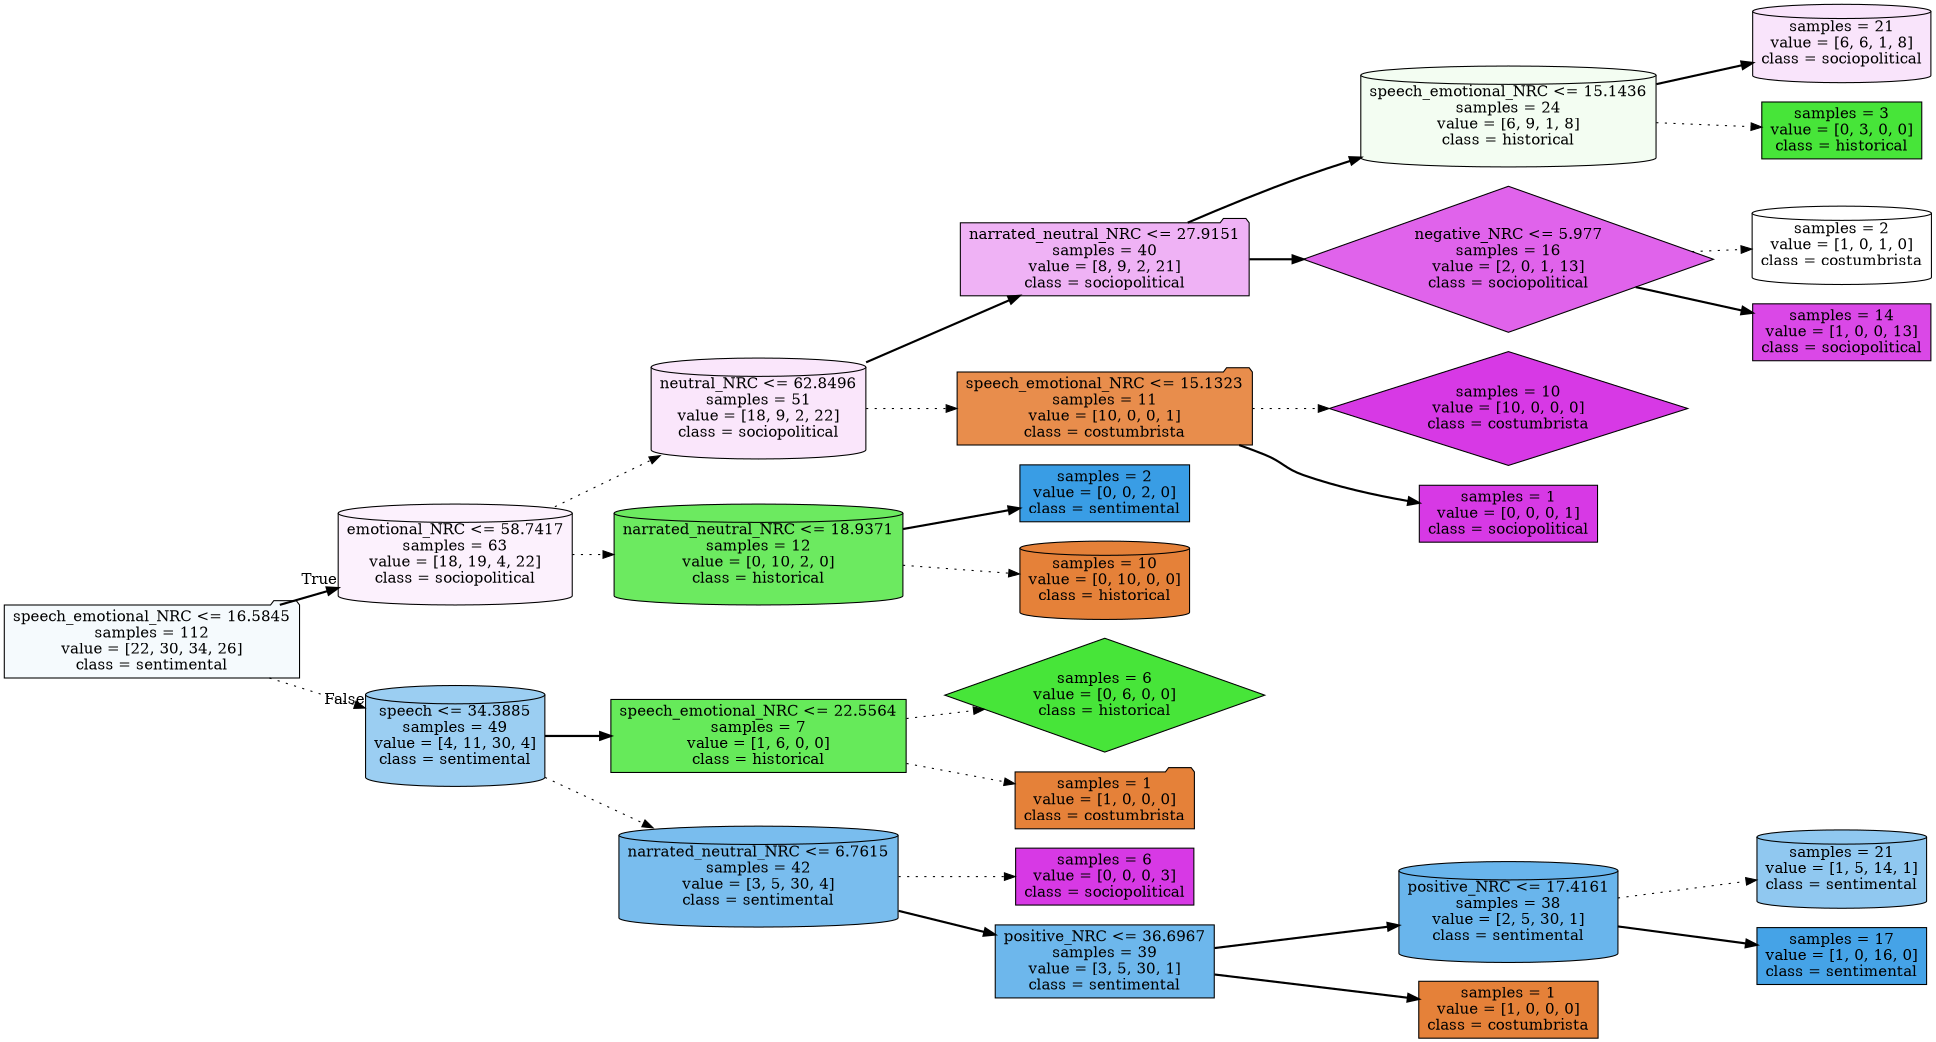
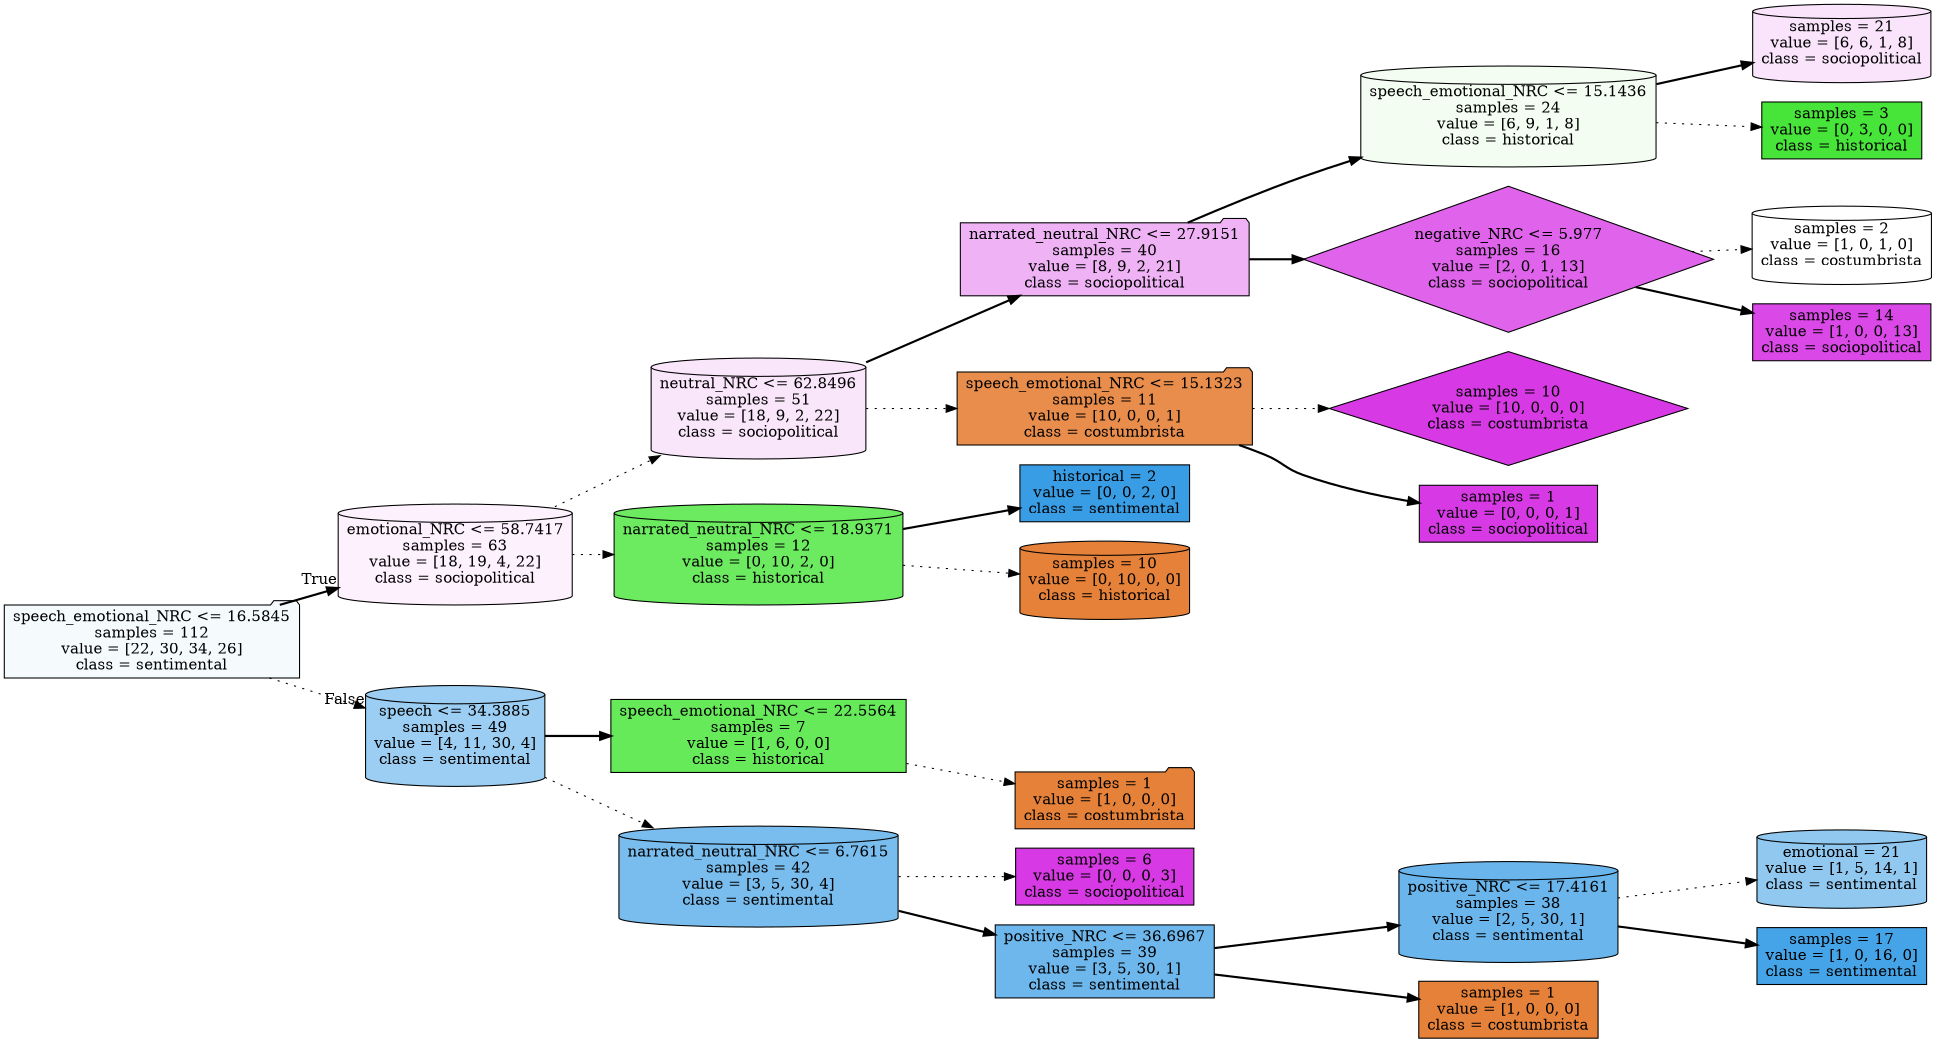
(1105, 493) -> (1105, 493)
(1105, 695) -> none
(1842, 869) -> (1842, 869)
